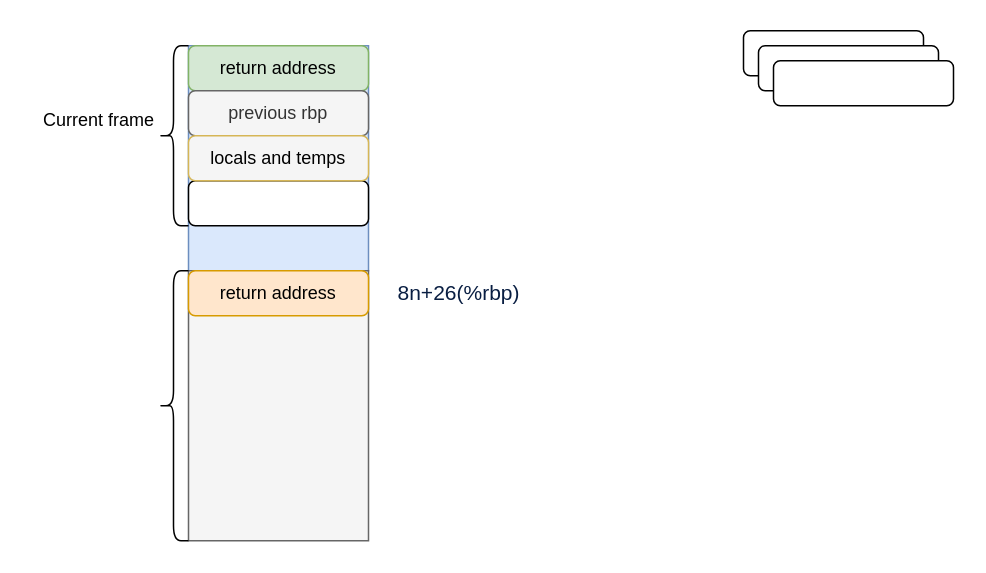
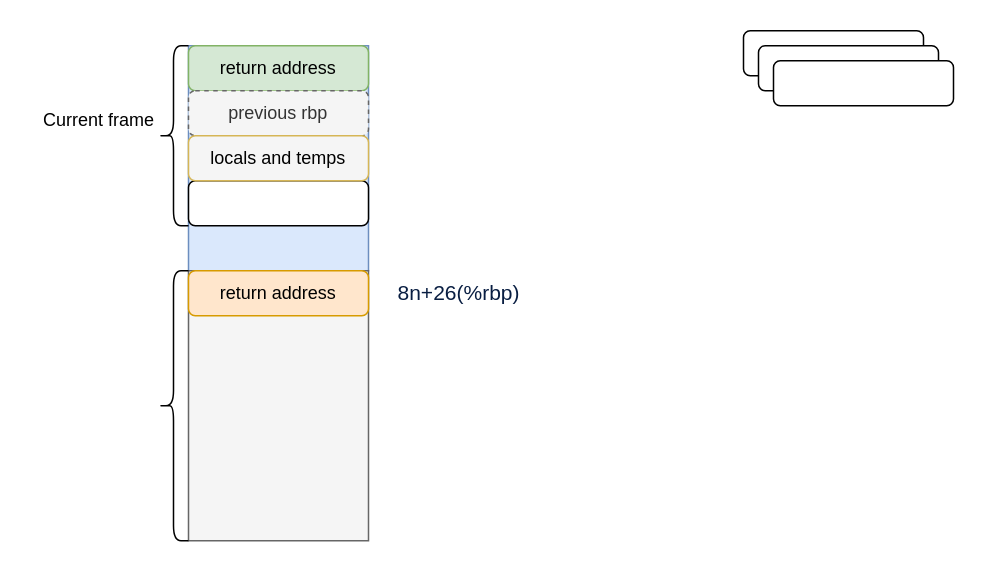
(278, 113) -> (278, 113)
